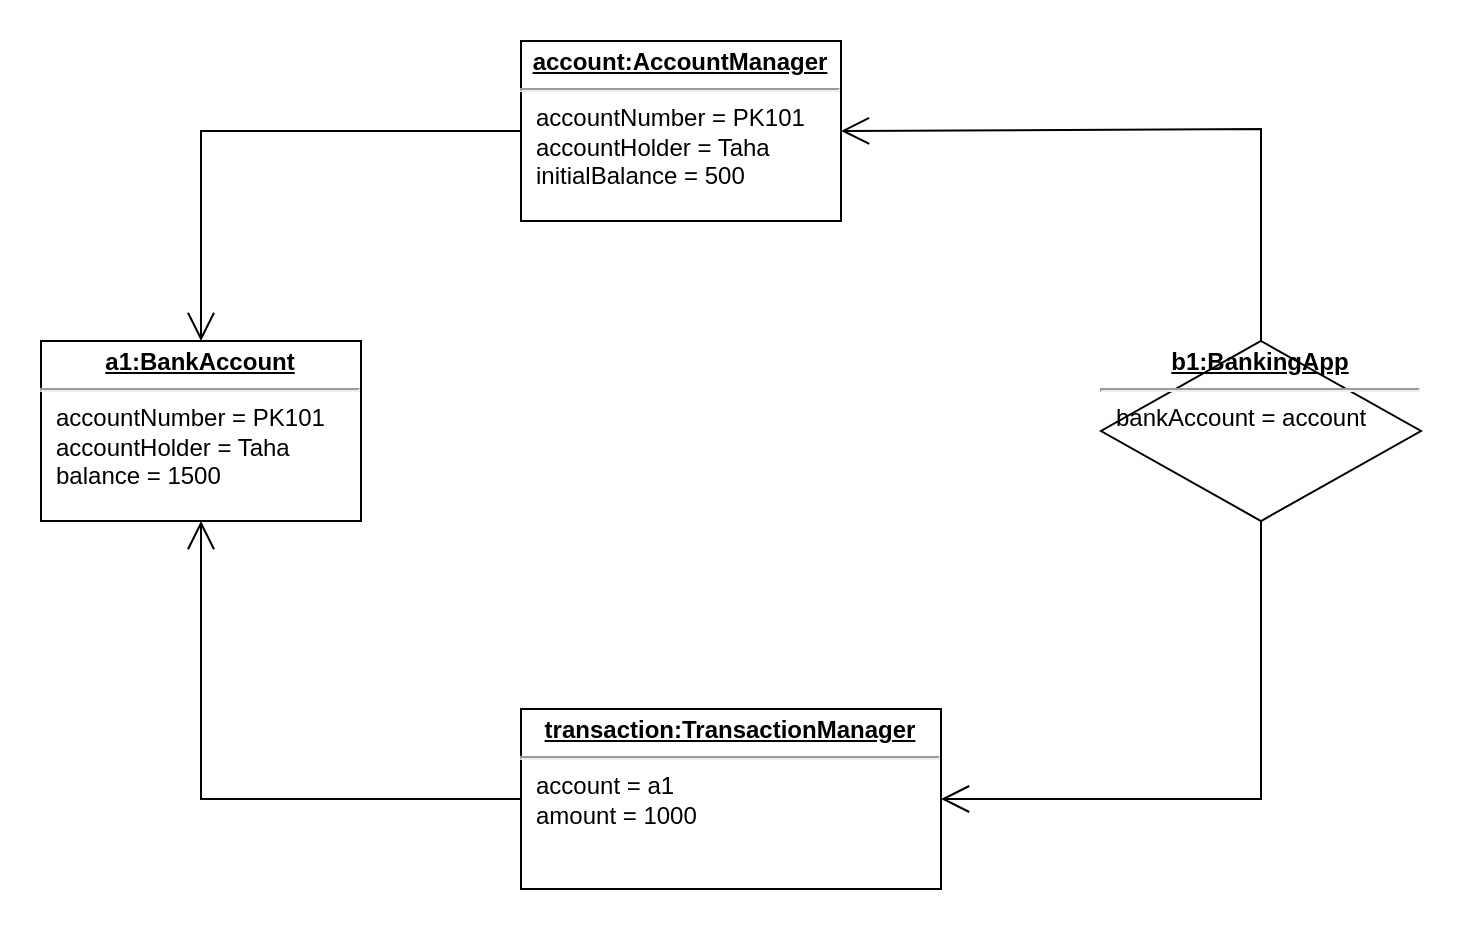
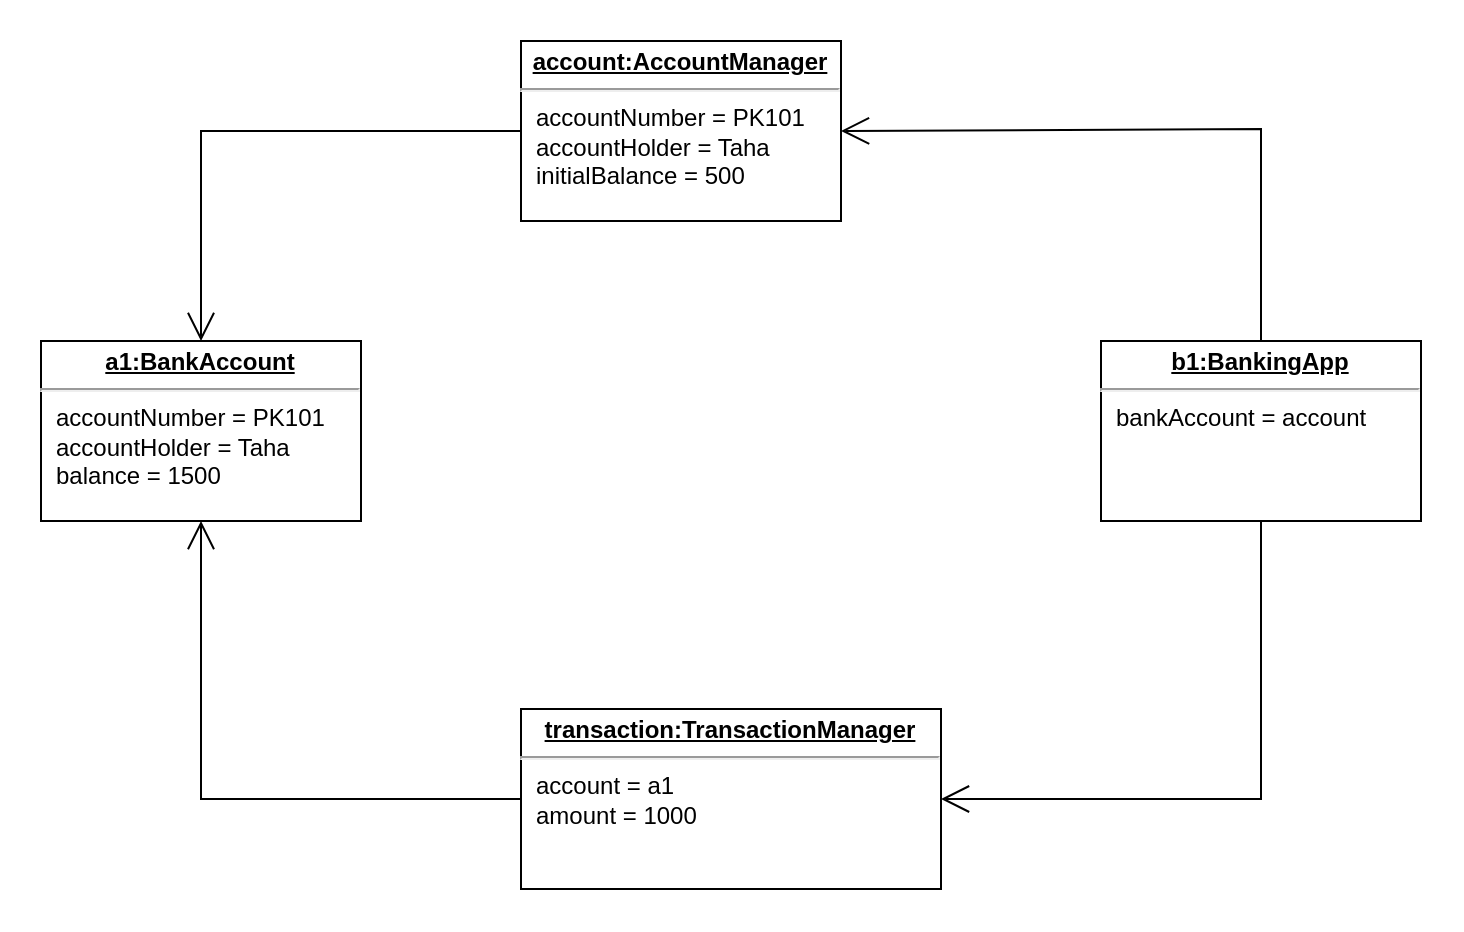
(1261, 431) -> (1261, 431)
